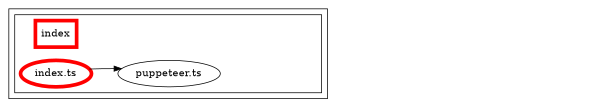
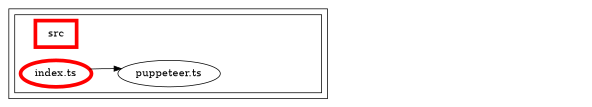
(56, 34) -> (56, 34)
